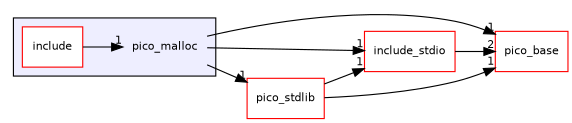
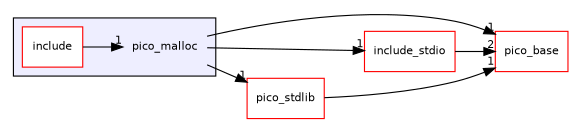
(339, 78) -> none
